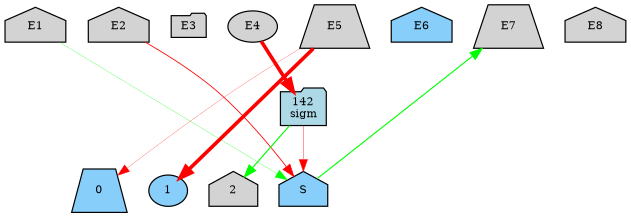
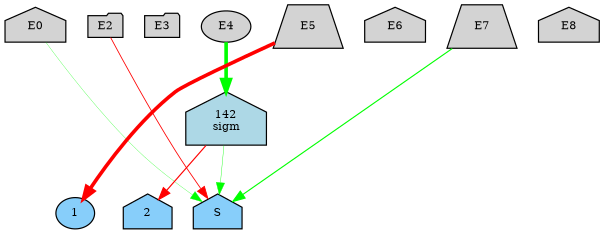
(35, 27) -> (35, 27)
(119, 27) -> (105, 27)
(422, 27) -> (395, 27)
(271, 57) -> (226, 57)
(303, 109) -> (226, 121)
(395, 118) -> (348, 122)
(276, 141) -> (181, 174)
(303, 142) -> (222, 164)
(99, 191) -> none
(233, 191) -> (148, 213)
